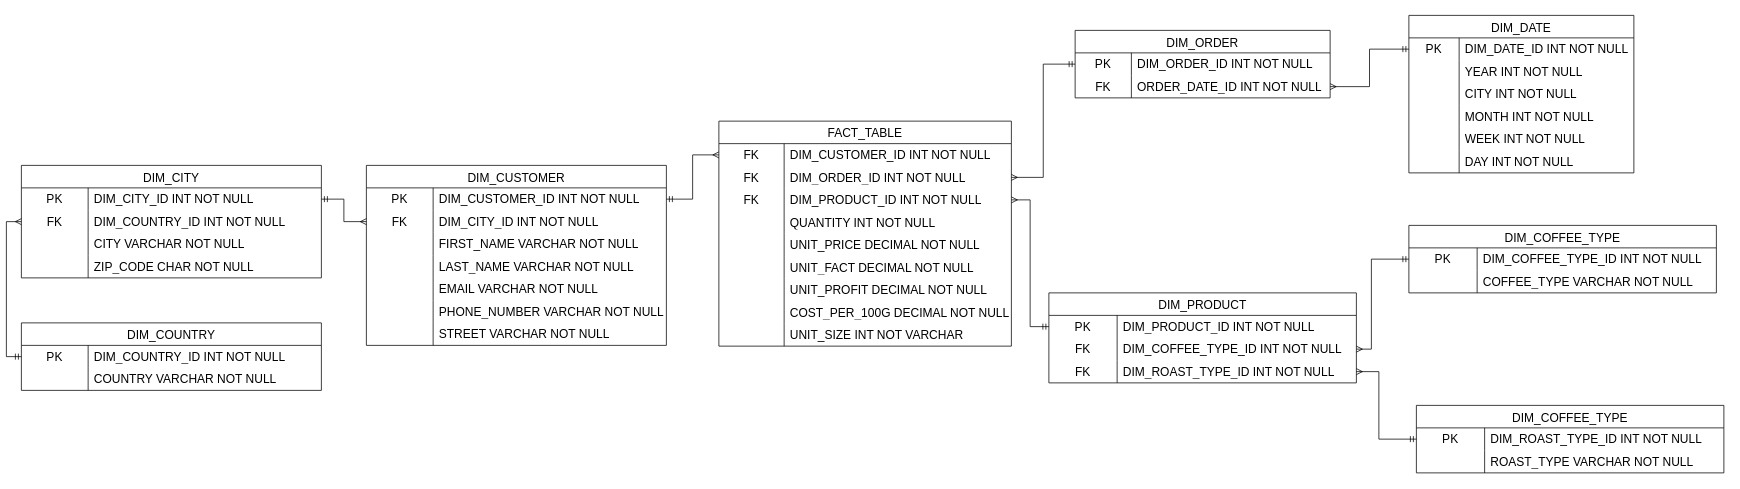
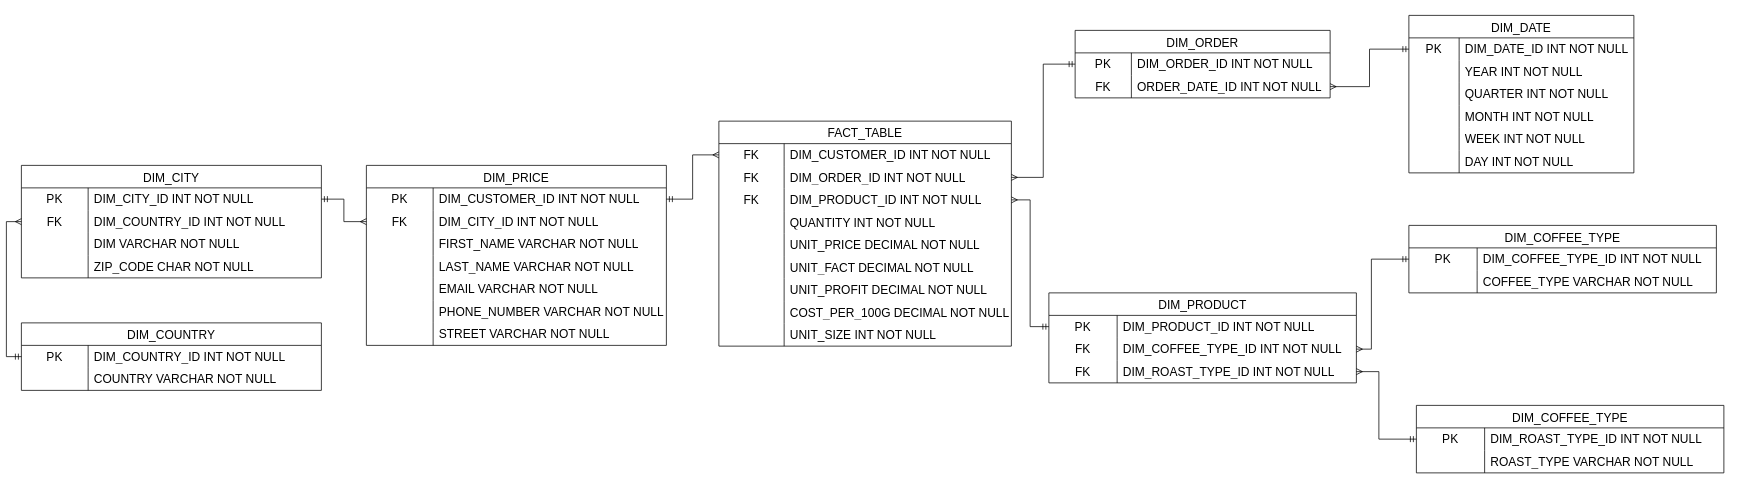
(1518, 94) -> (1528, 94)
(516, 178) -> (516, 178)
(160, 244) -> (157, 244)
(869, 335) -> (859, 335)
